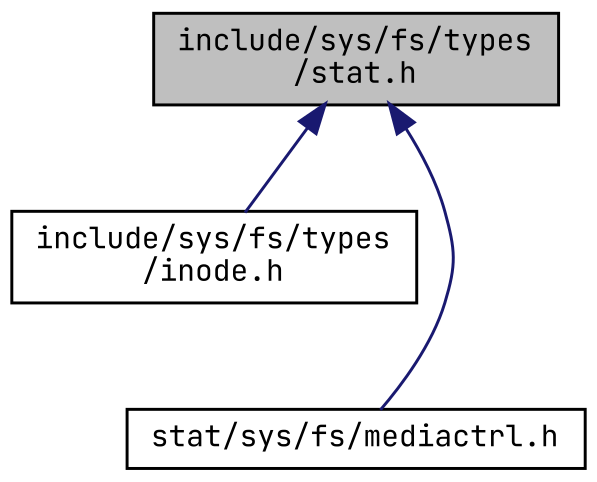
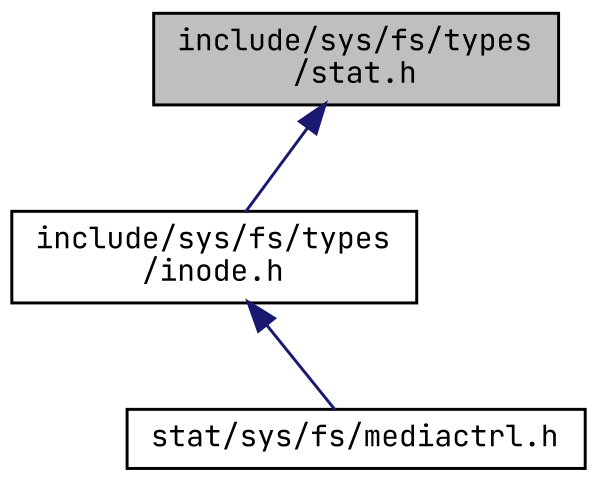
(452, 274) -> (301, 368)
